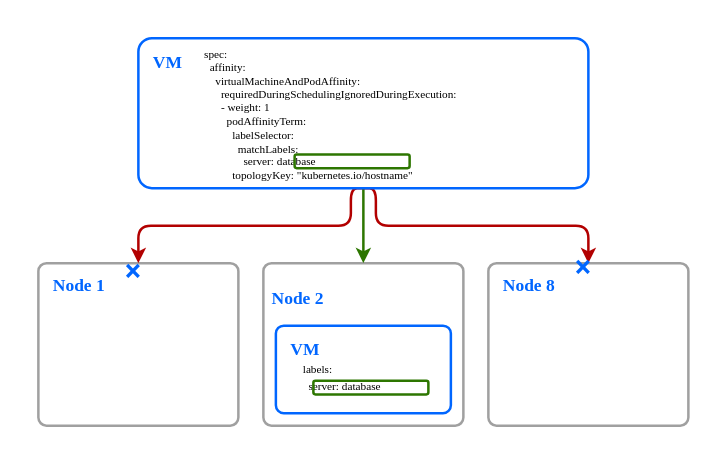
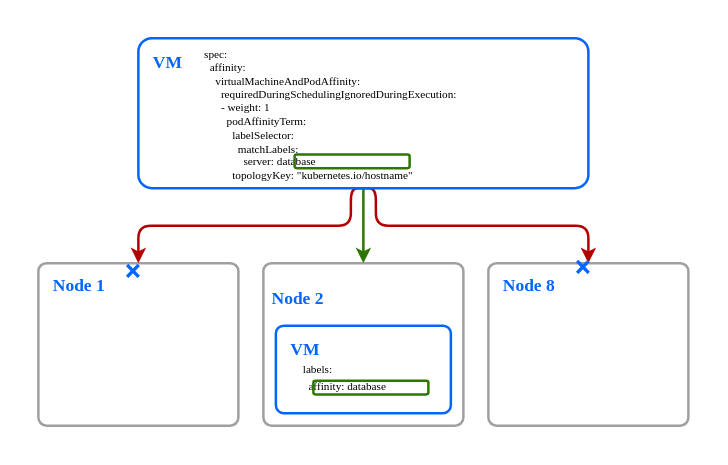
(364, 386) -> (364, 386)
